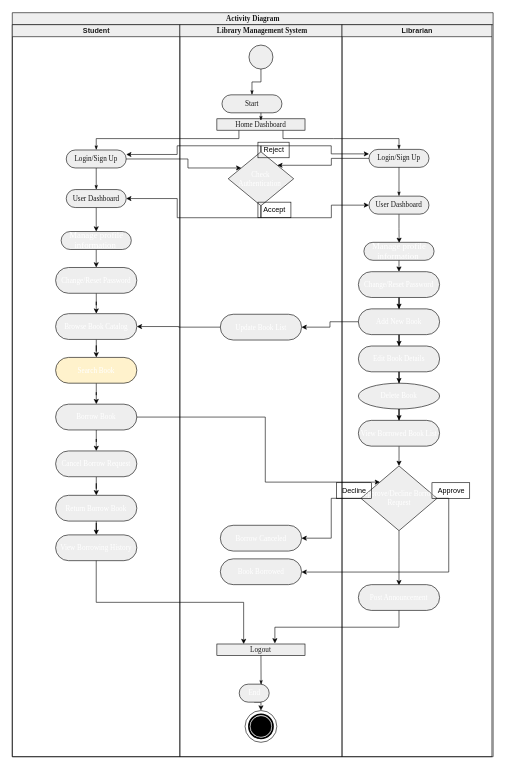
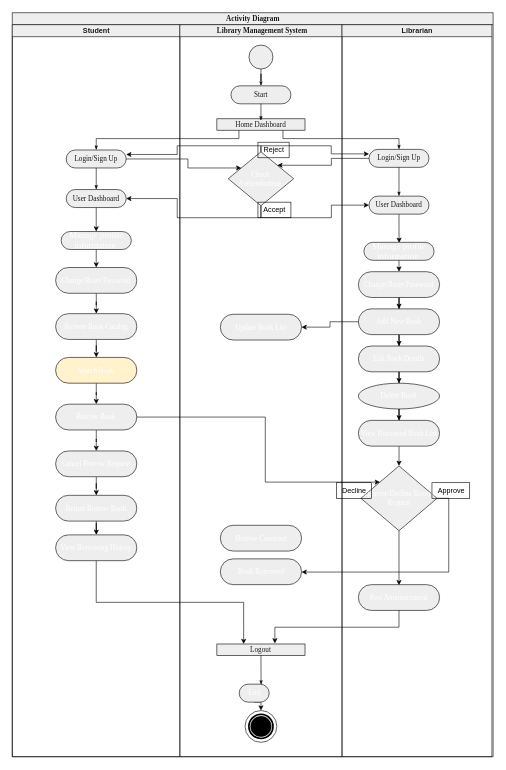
(252, 104) -> (261, 95)
(159, 326) -> none
(332, 498) -> none
